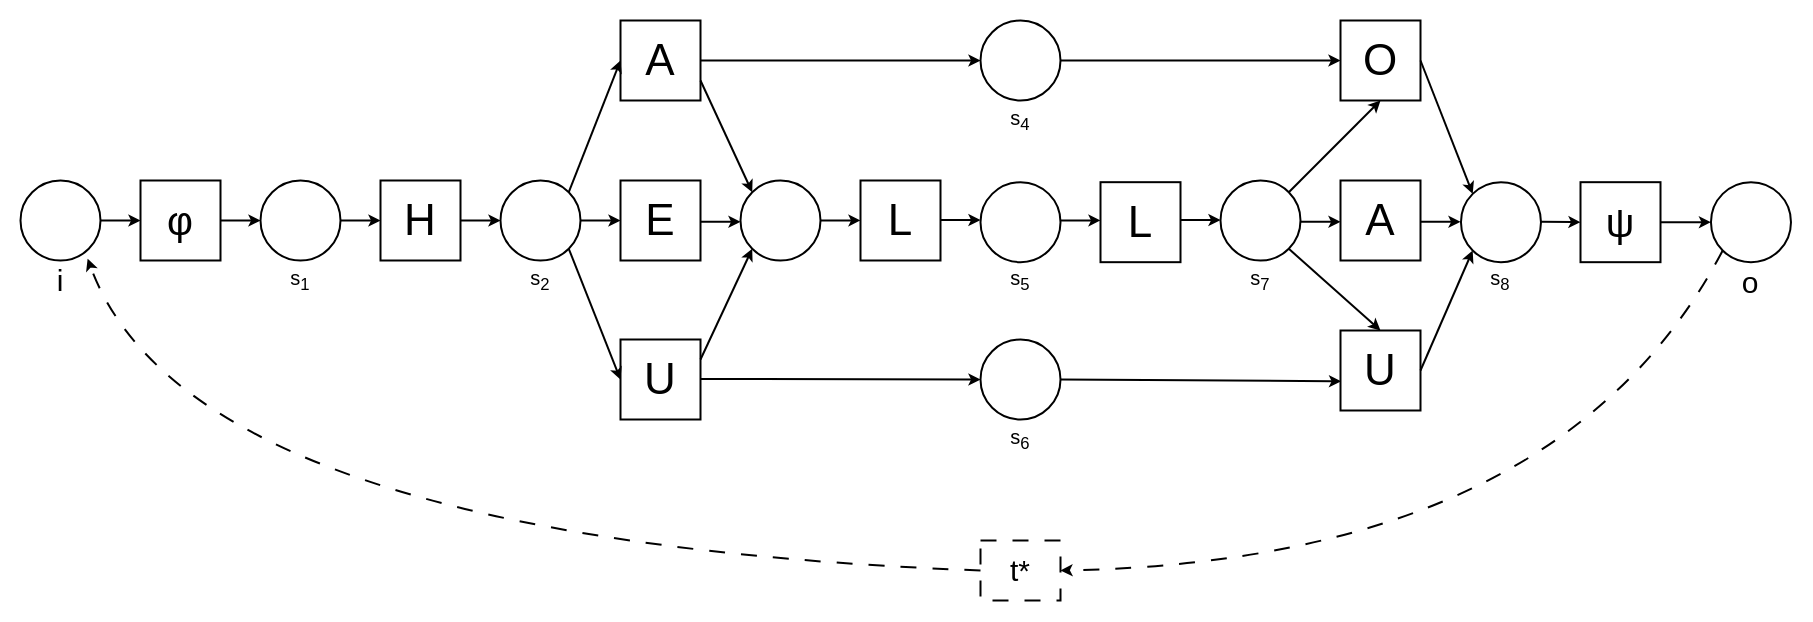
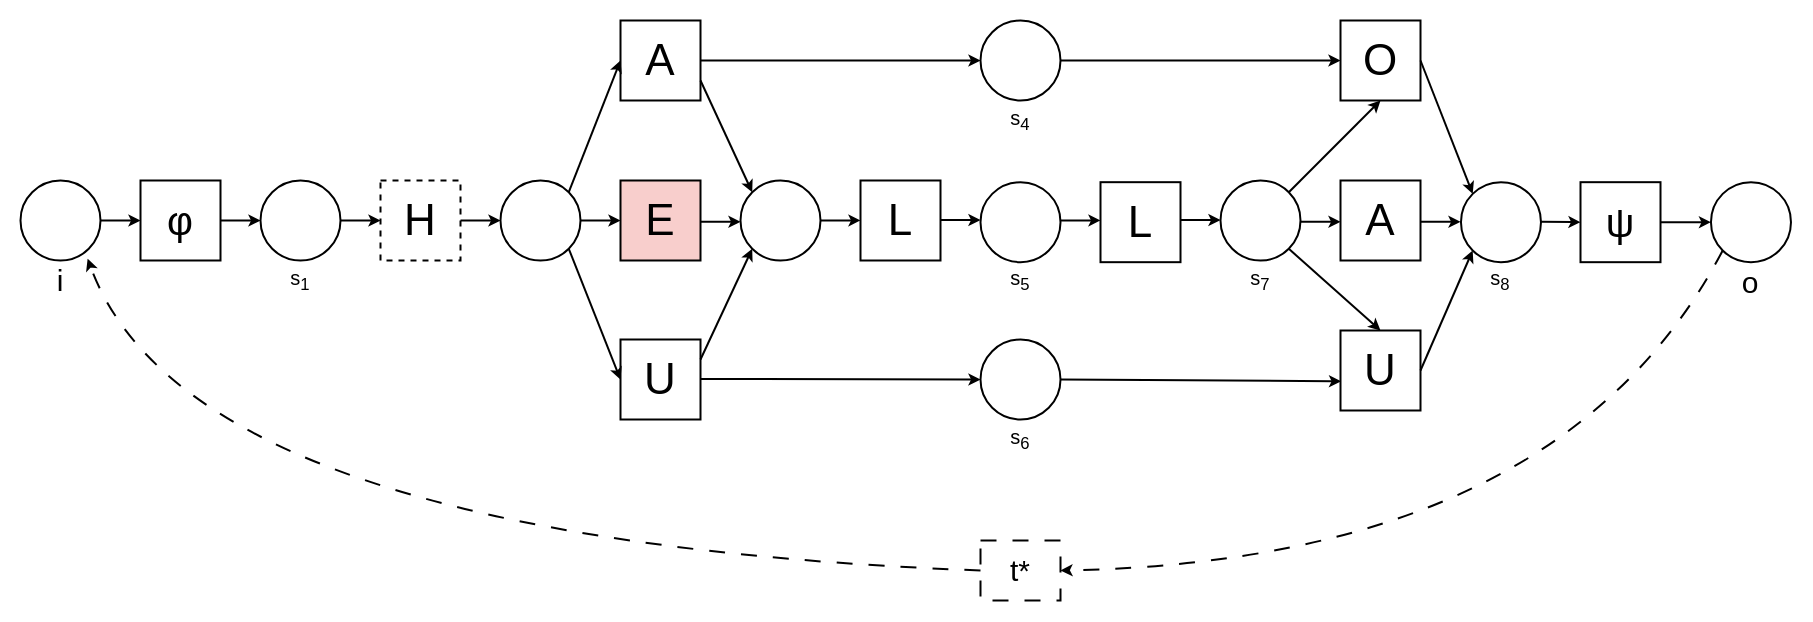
(421, 221) -> (421, 221)
(661, 221) -> (661, 221)
(541, 281) -> none
